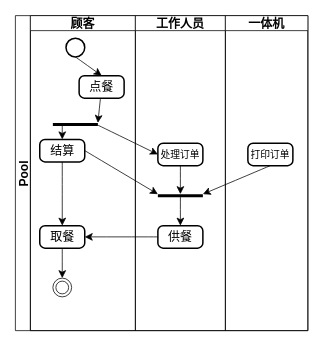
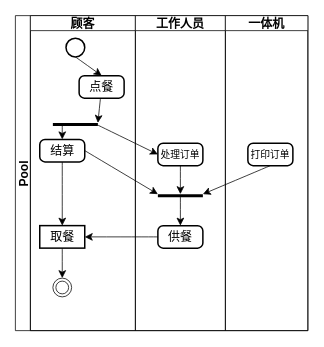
(62, 237) -> (62, 237)
